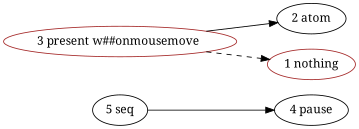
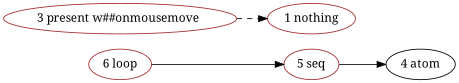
(311, 19) -> none
none -> (120, 64)
(120, 110) -> (311, 64)
(311, 110) -> (421, 64)
